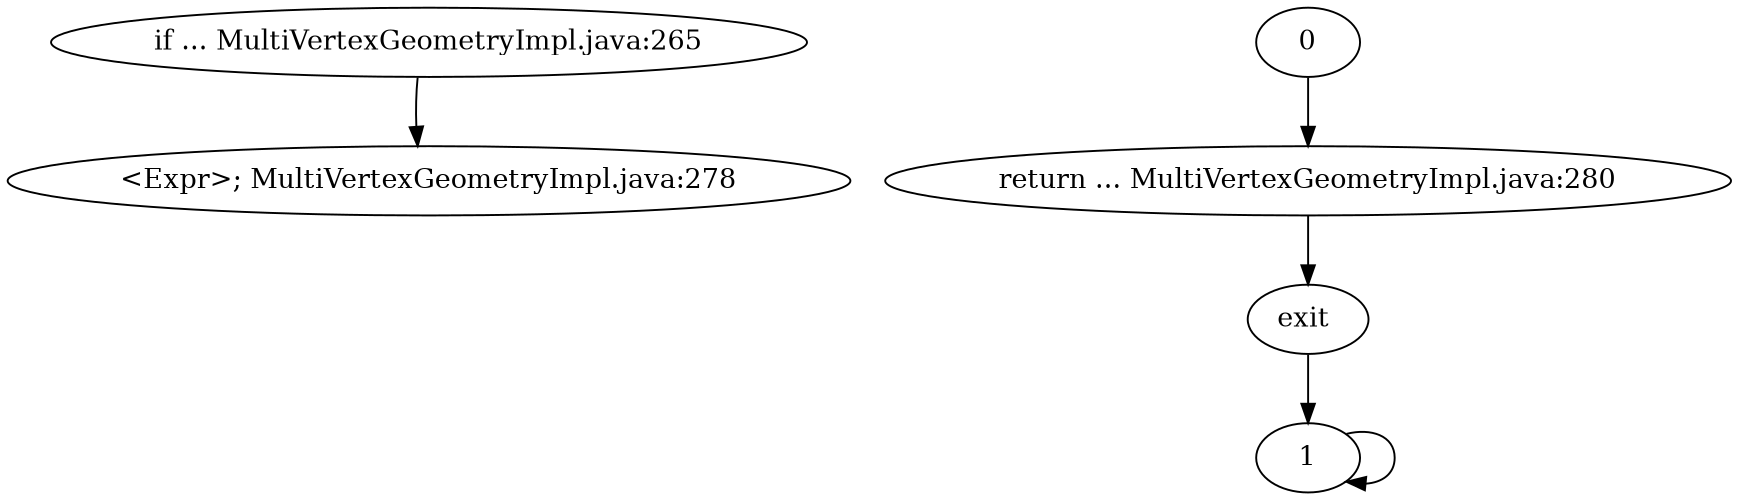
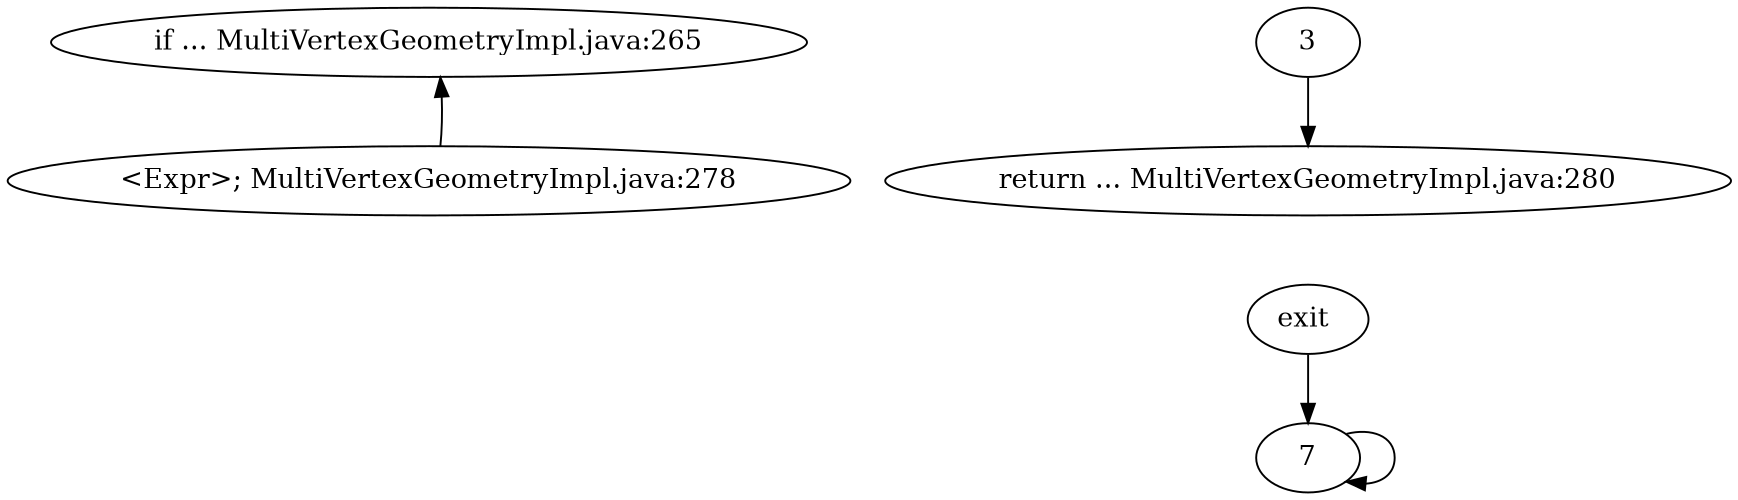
(1308, 42) -> (1308, 42)
(416, 102) -> (442, 121)
(1308, 241) -> none
(1308, 458) -> (1308, 458)
